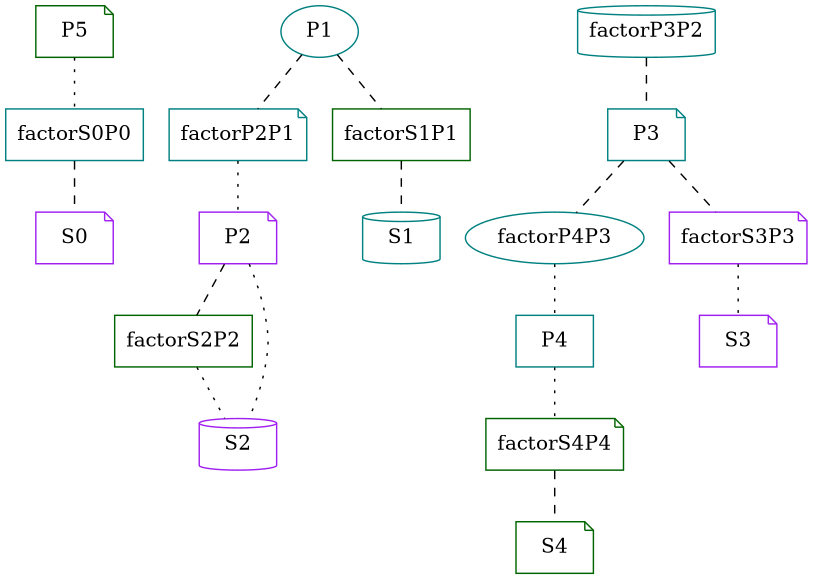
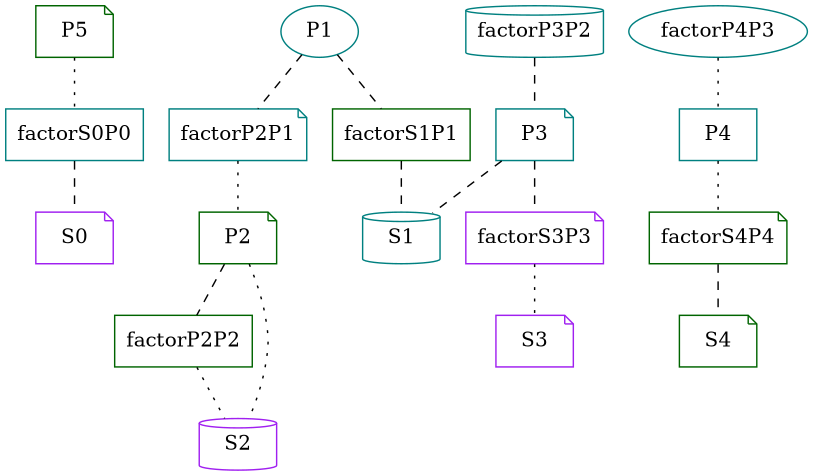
(600, 187) -> (467, 187)
(238, 238) -> (238, 238)
(183, 341) -> (183, 341)
